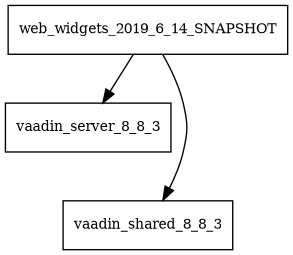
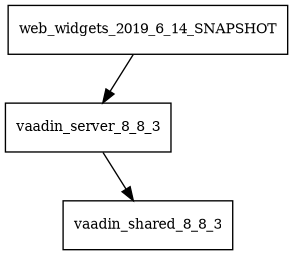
(186, 121) -> (114, 171)
